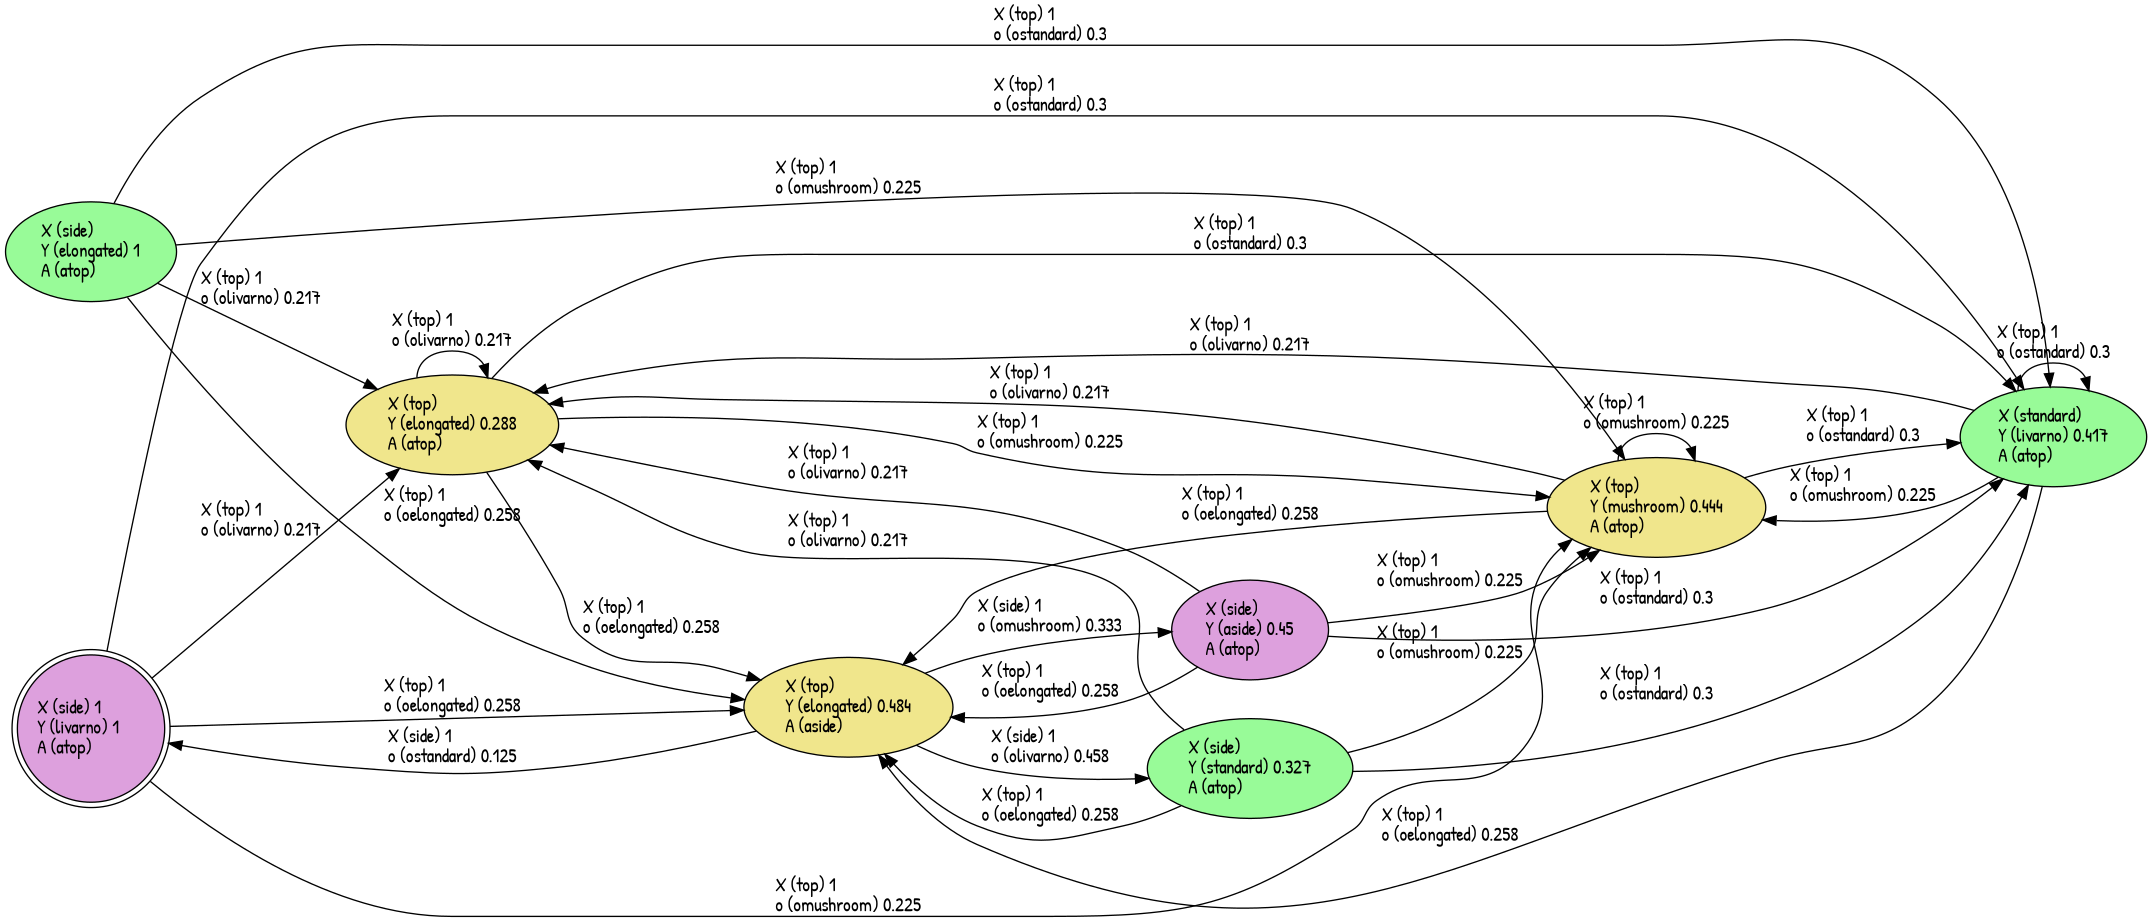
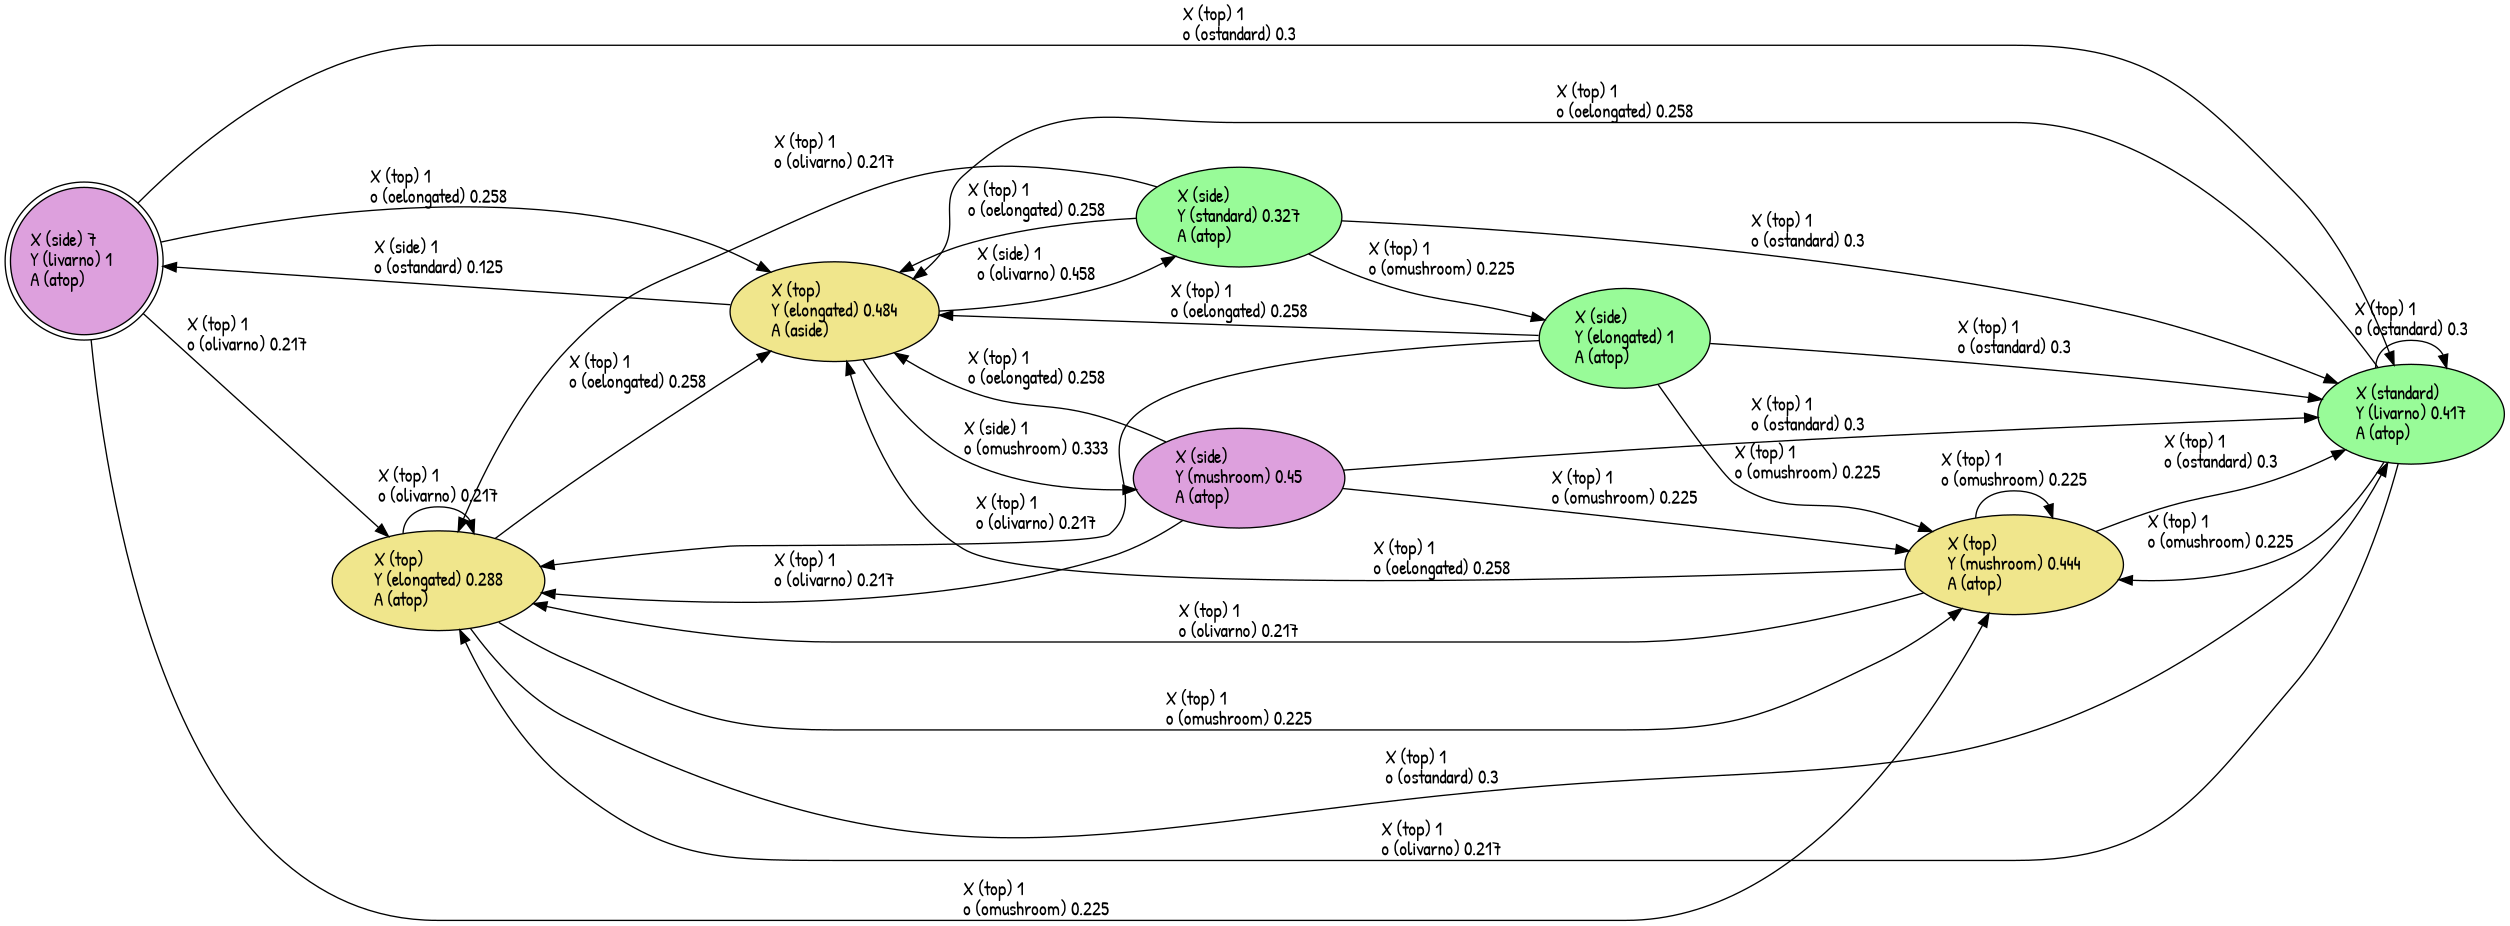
(1250, 630) -> (1239, 478)
(1496, 687) -> (1418, 294)
(91, 729) -> (84, 261)
